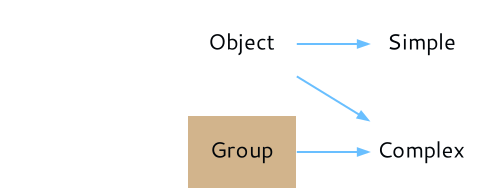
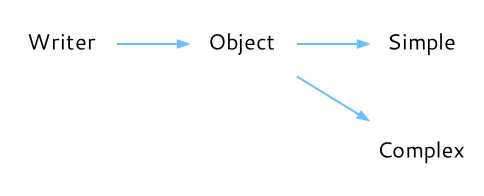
none -> (62, 44)
(242, 152) -> none
